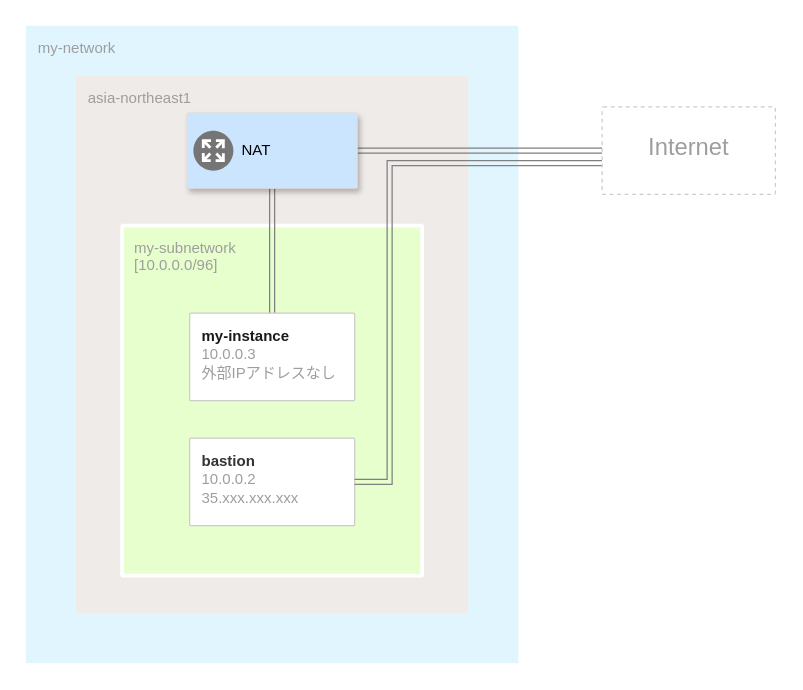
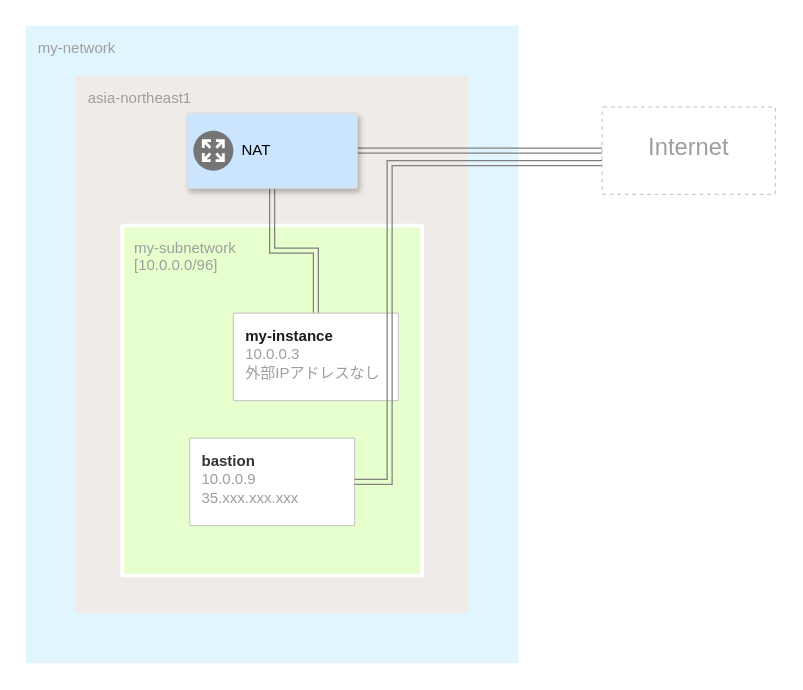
(272, 357) -> (316, 357)
(255, 479) -> (255, 479)
